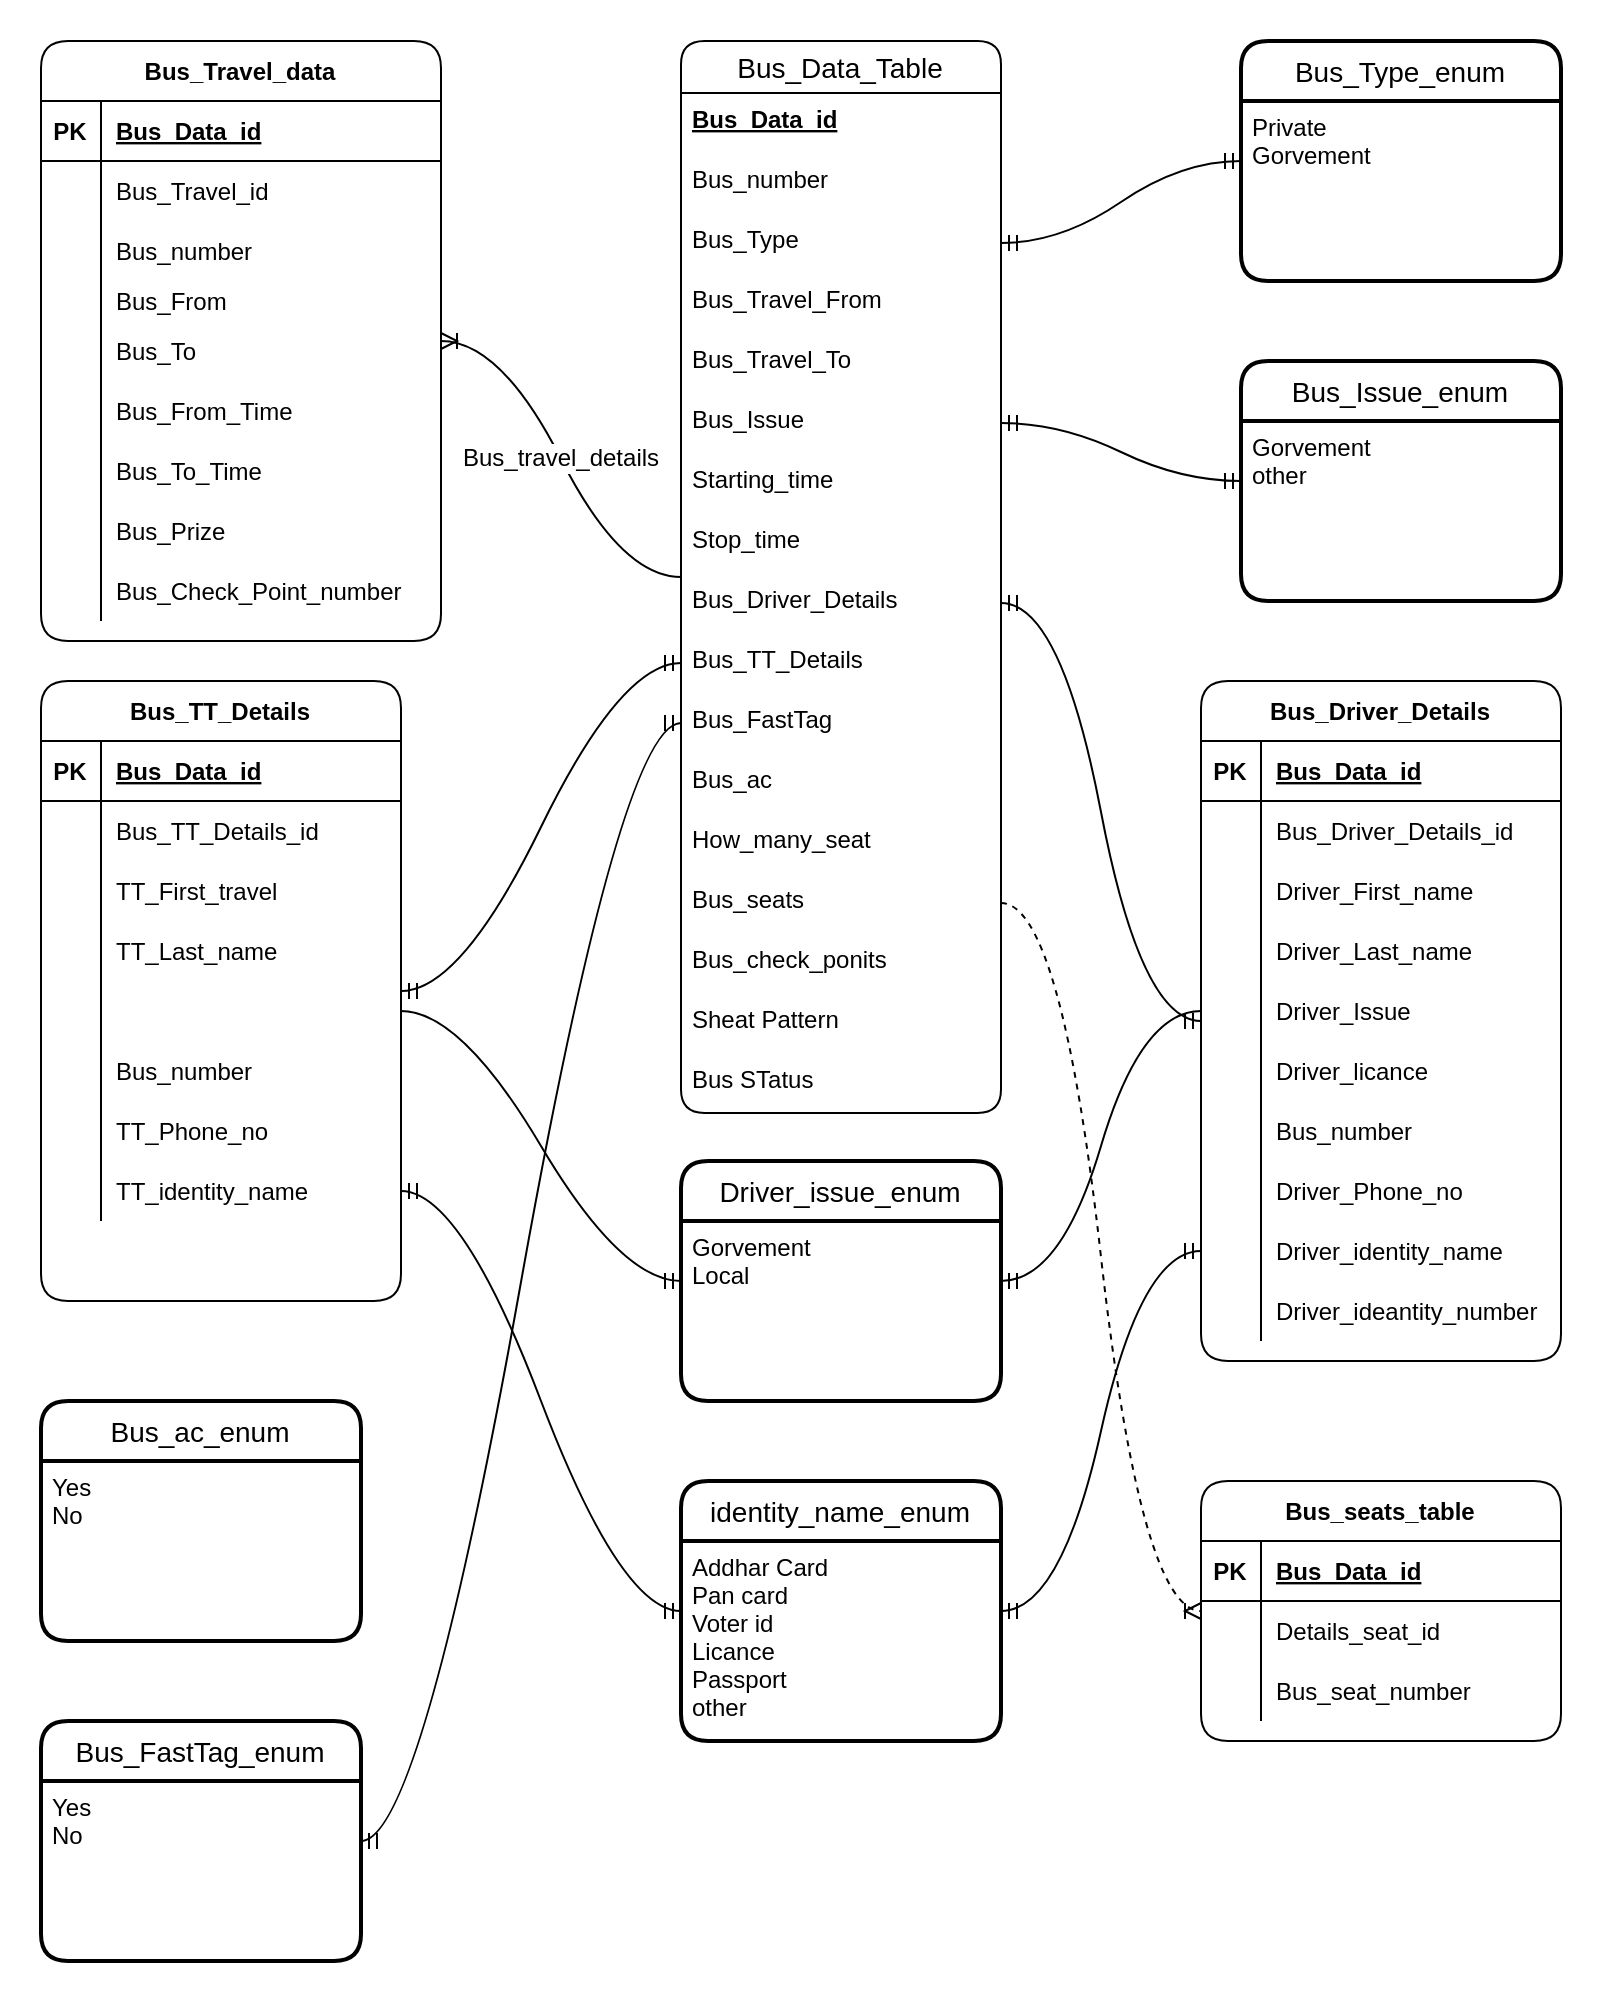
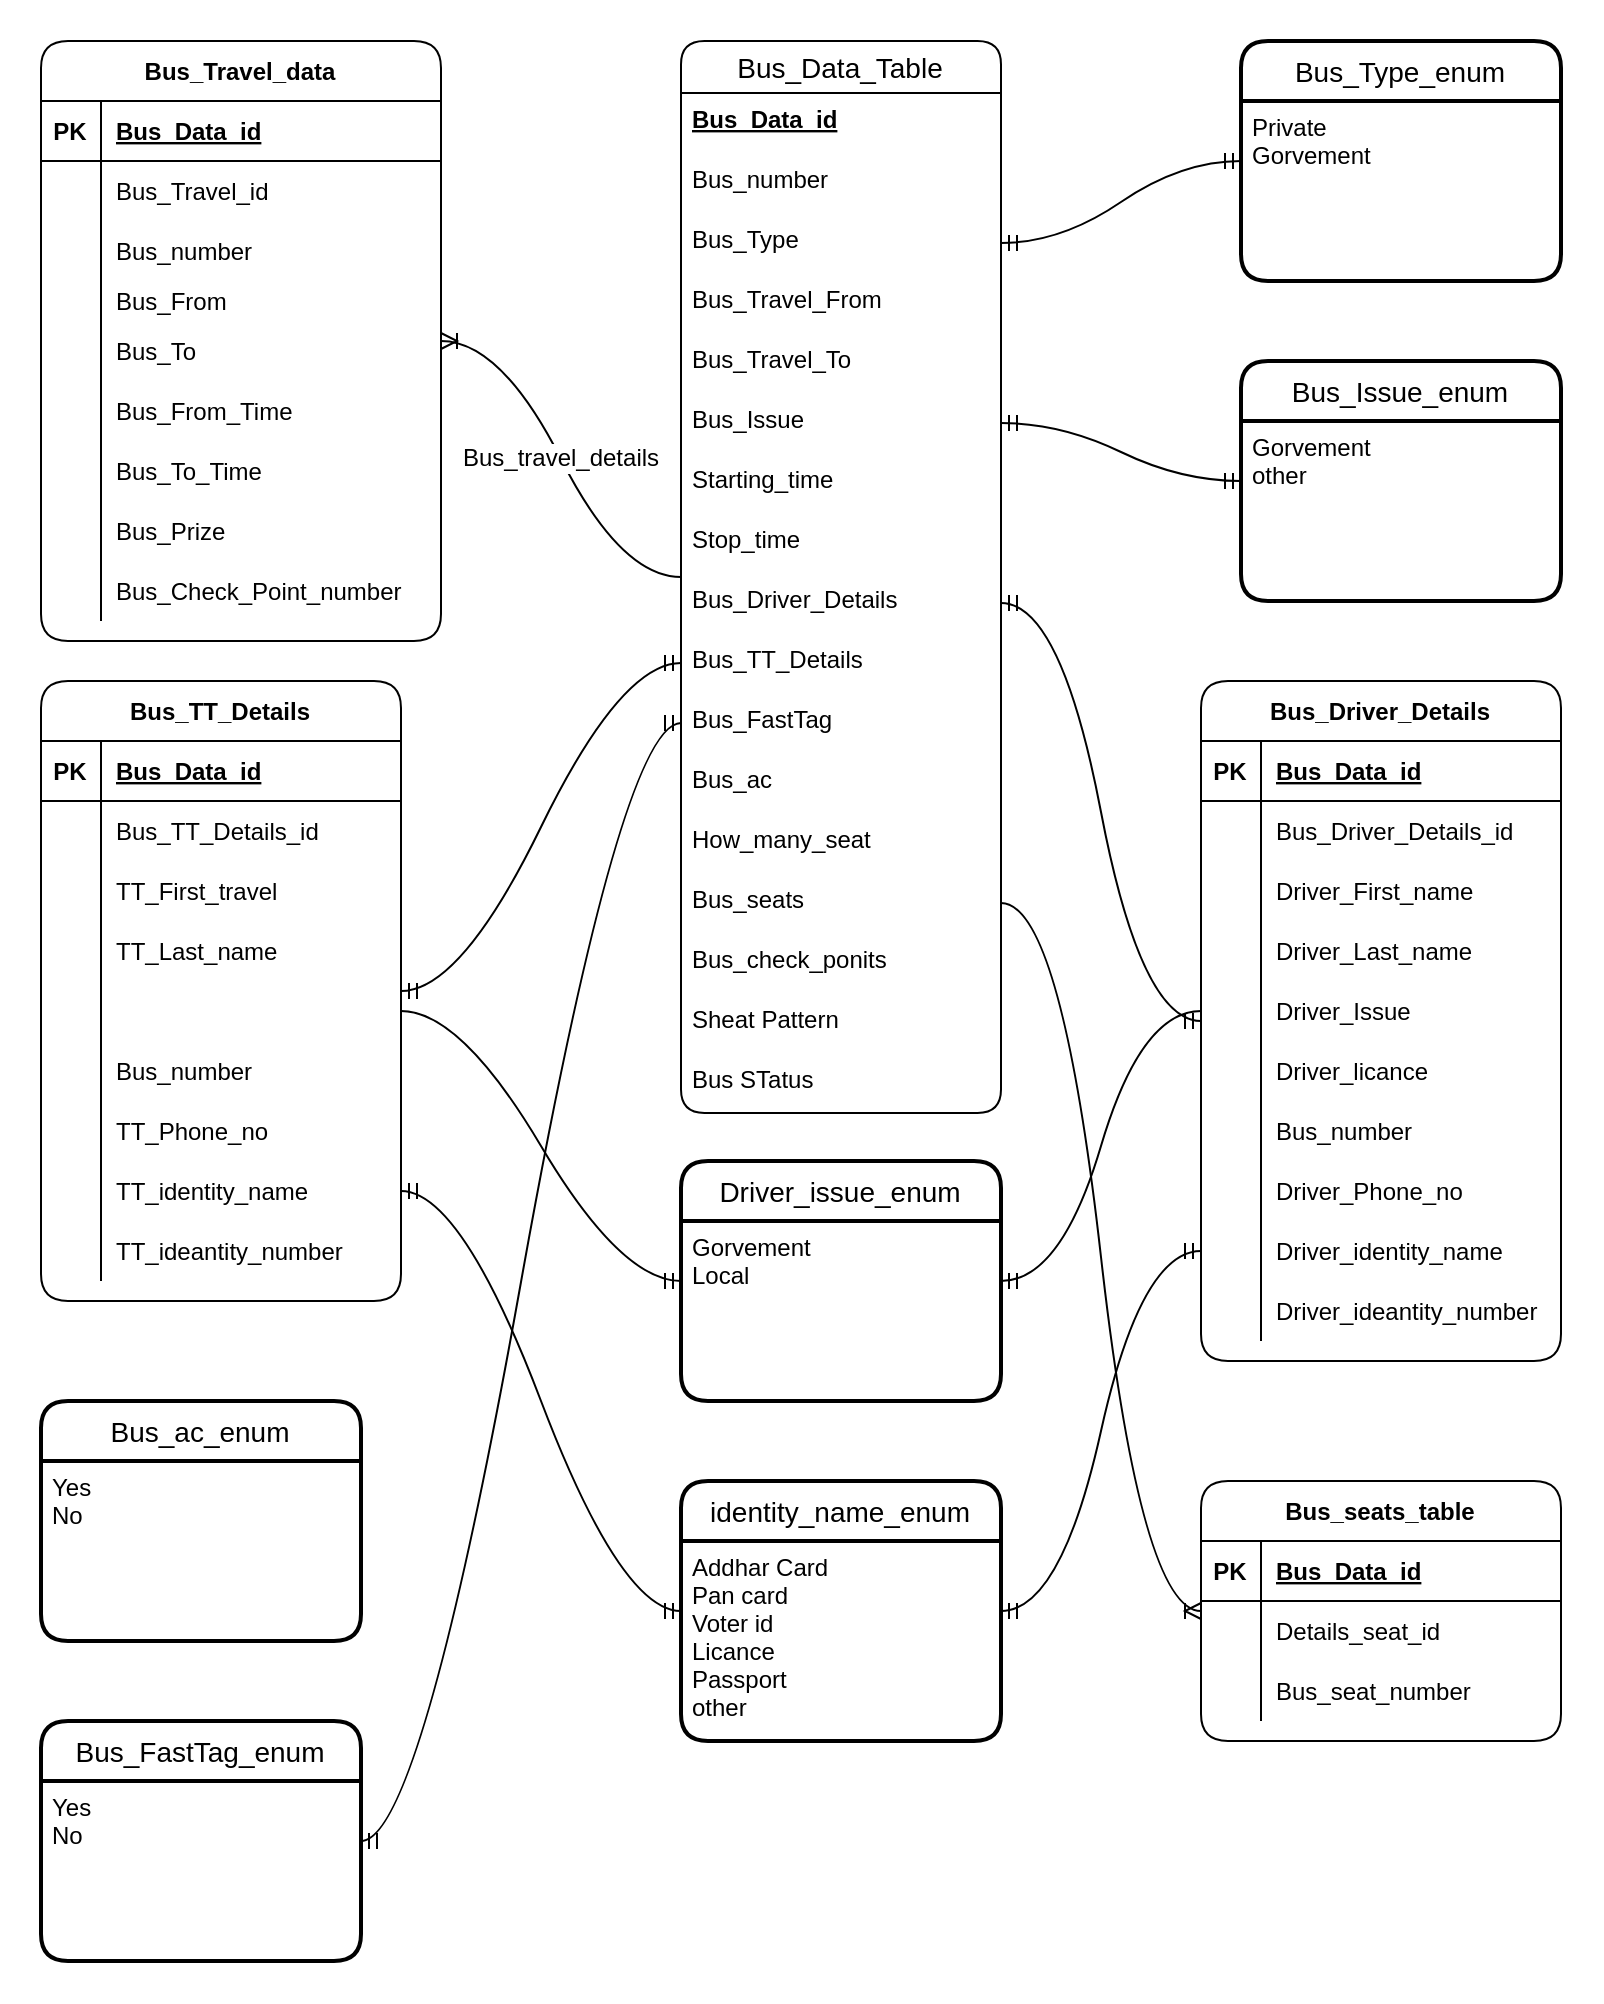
(1065, 1026) -> (1065, 1026)
none -> (251, 1251)
